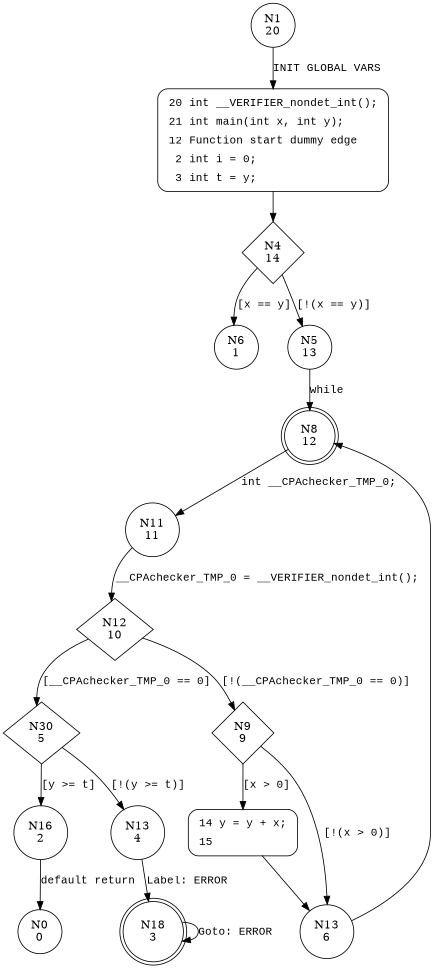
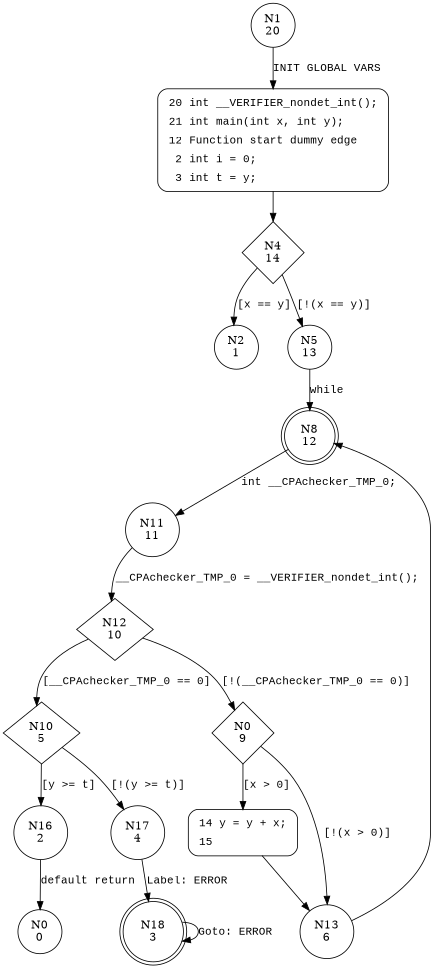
(236, 347) -> (236, 347)
(42, 733) -> (42, 733)
(243, 733) -> (243, 733)
(138, 833) -> (138, 833)
